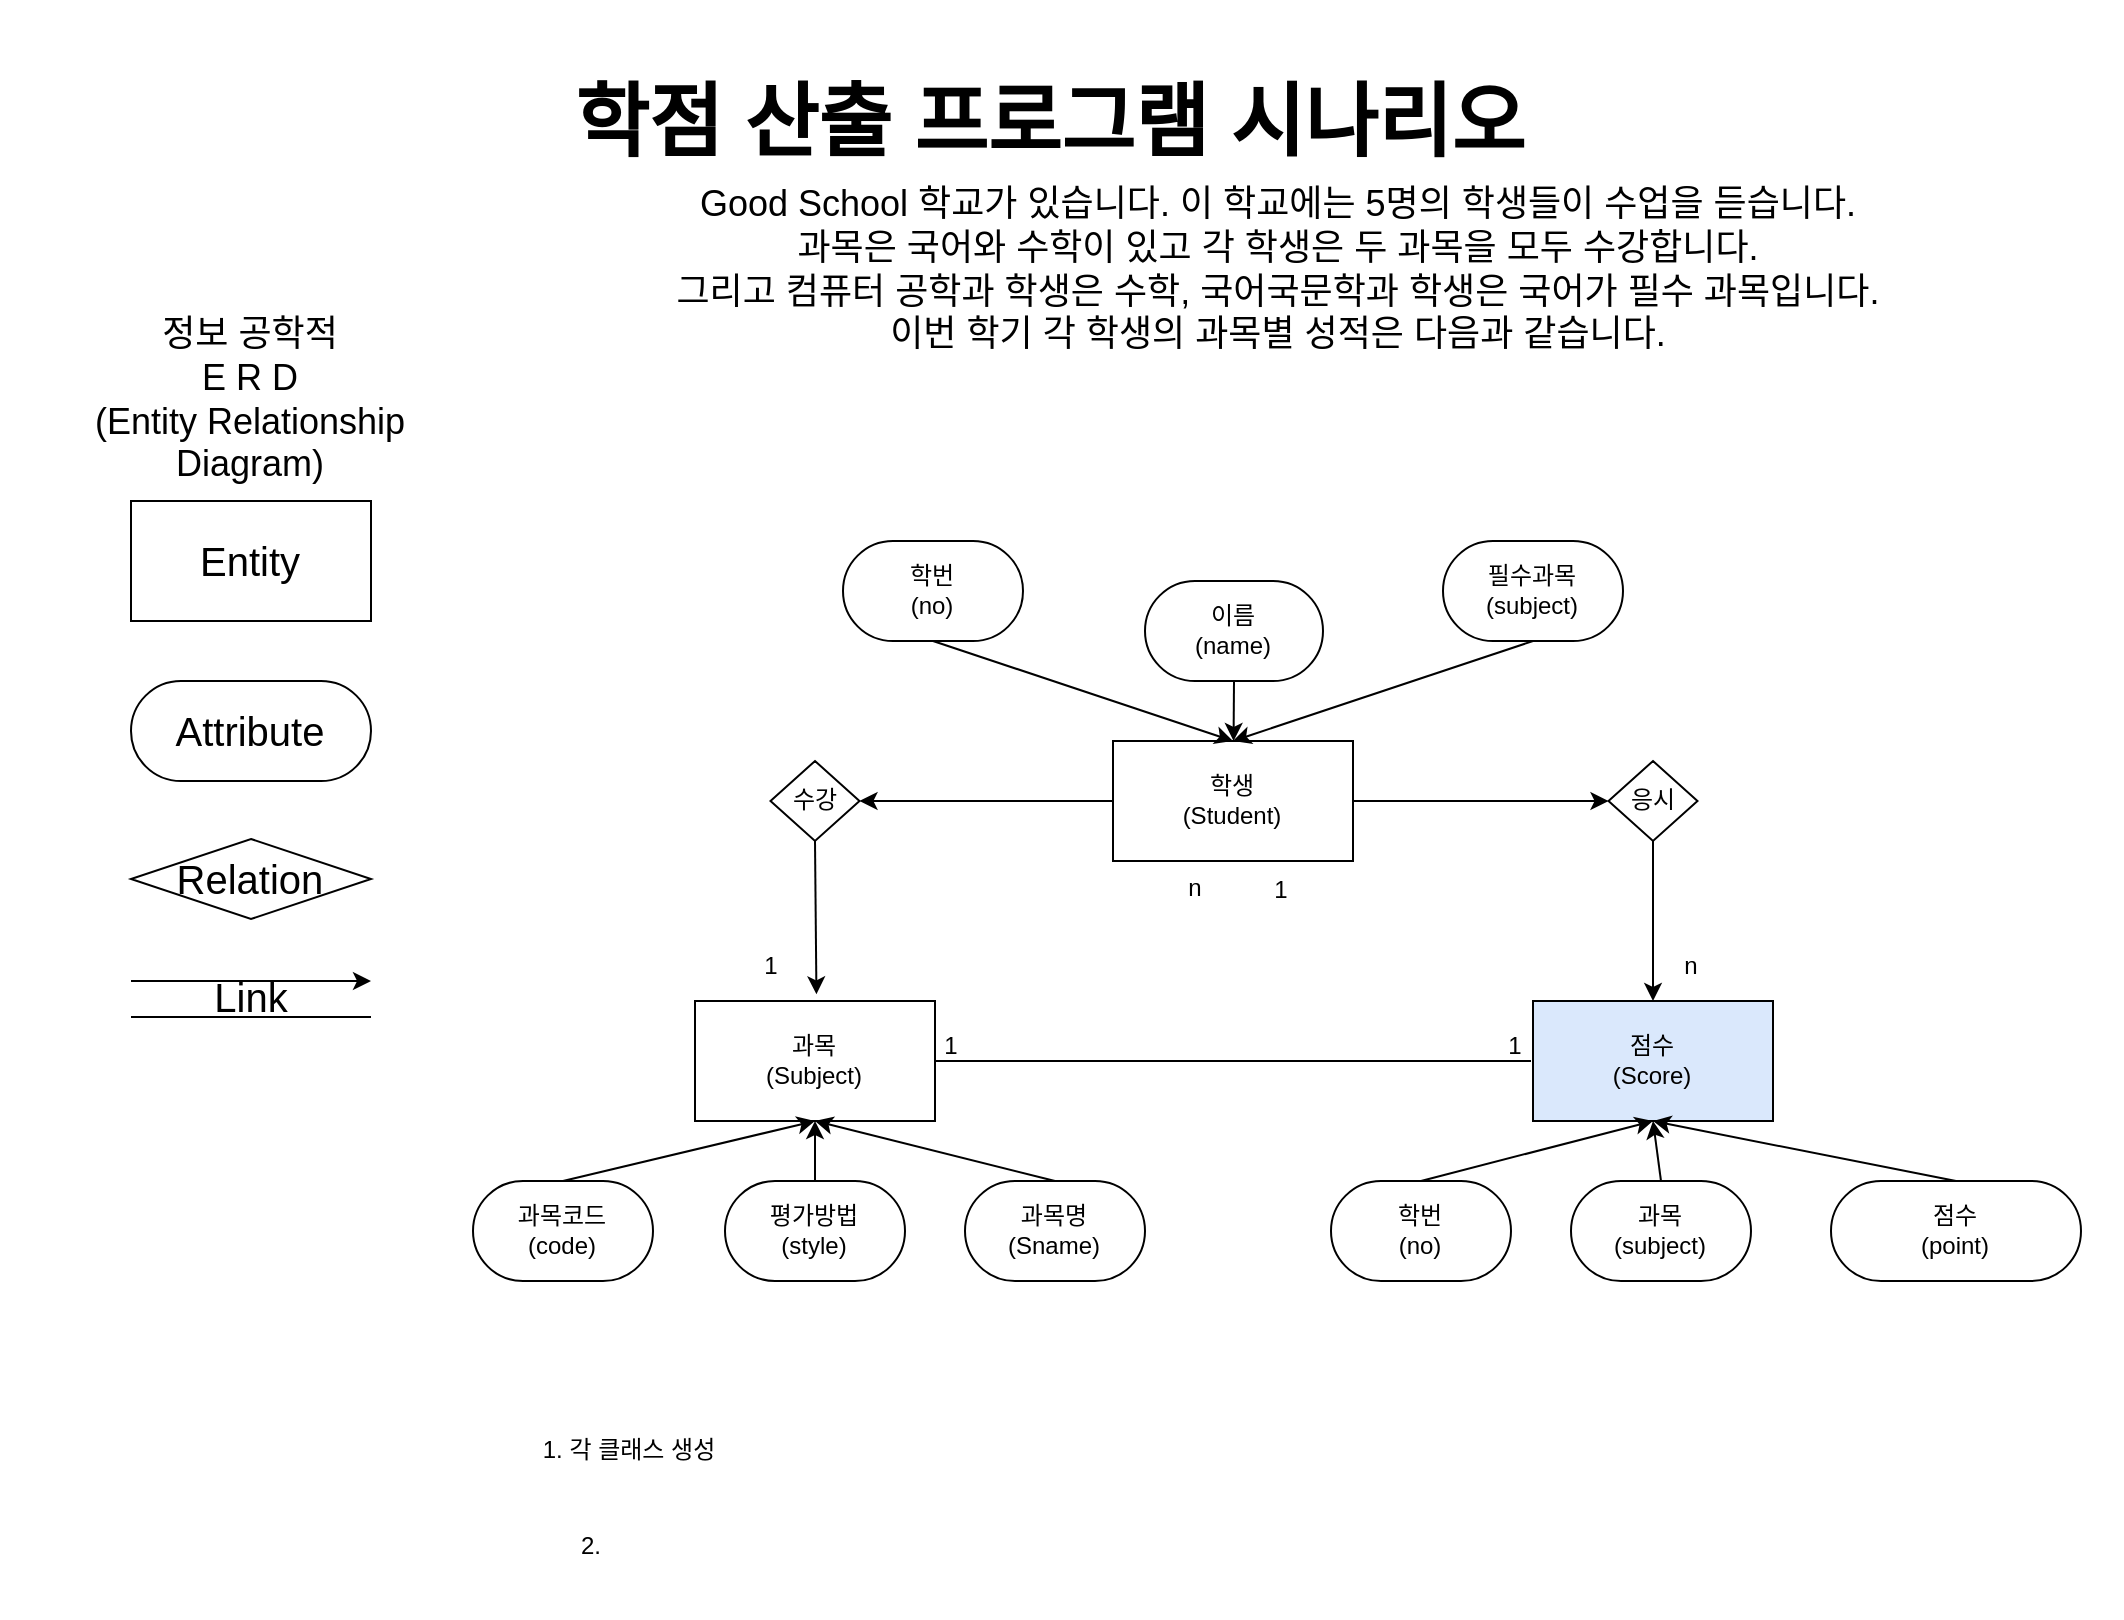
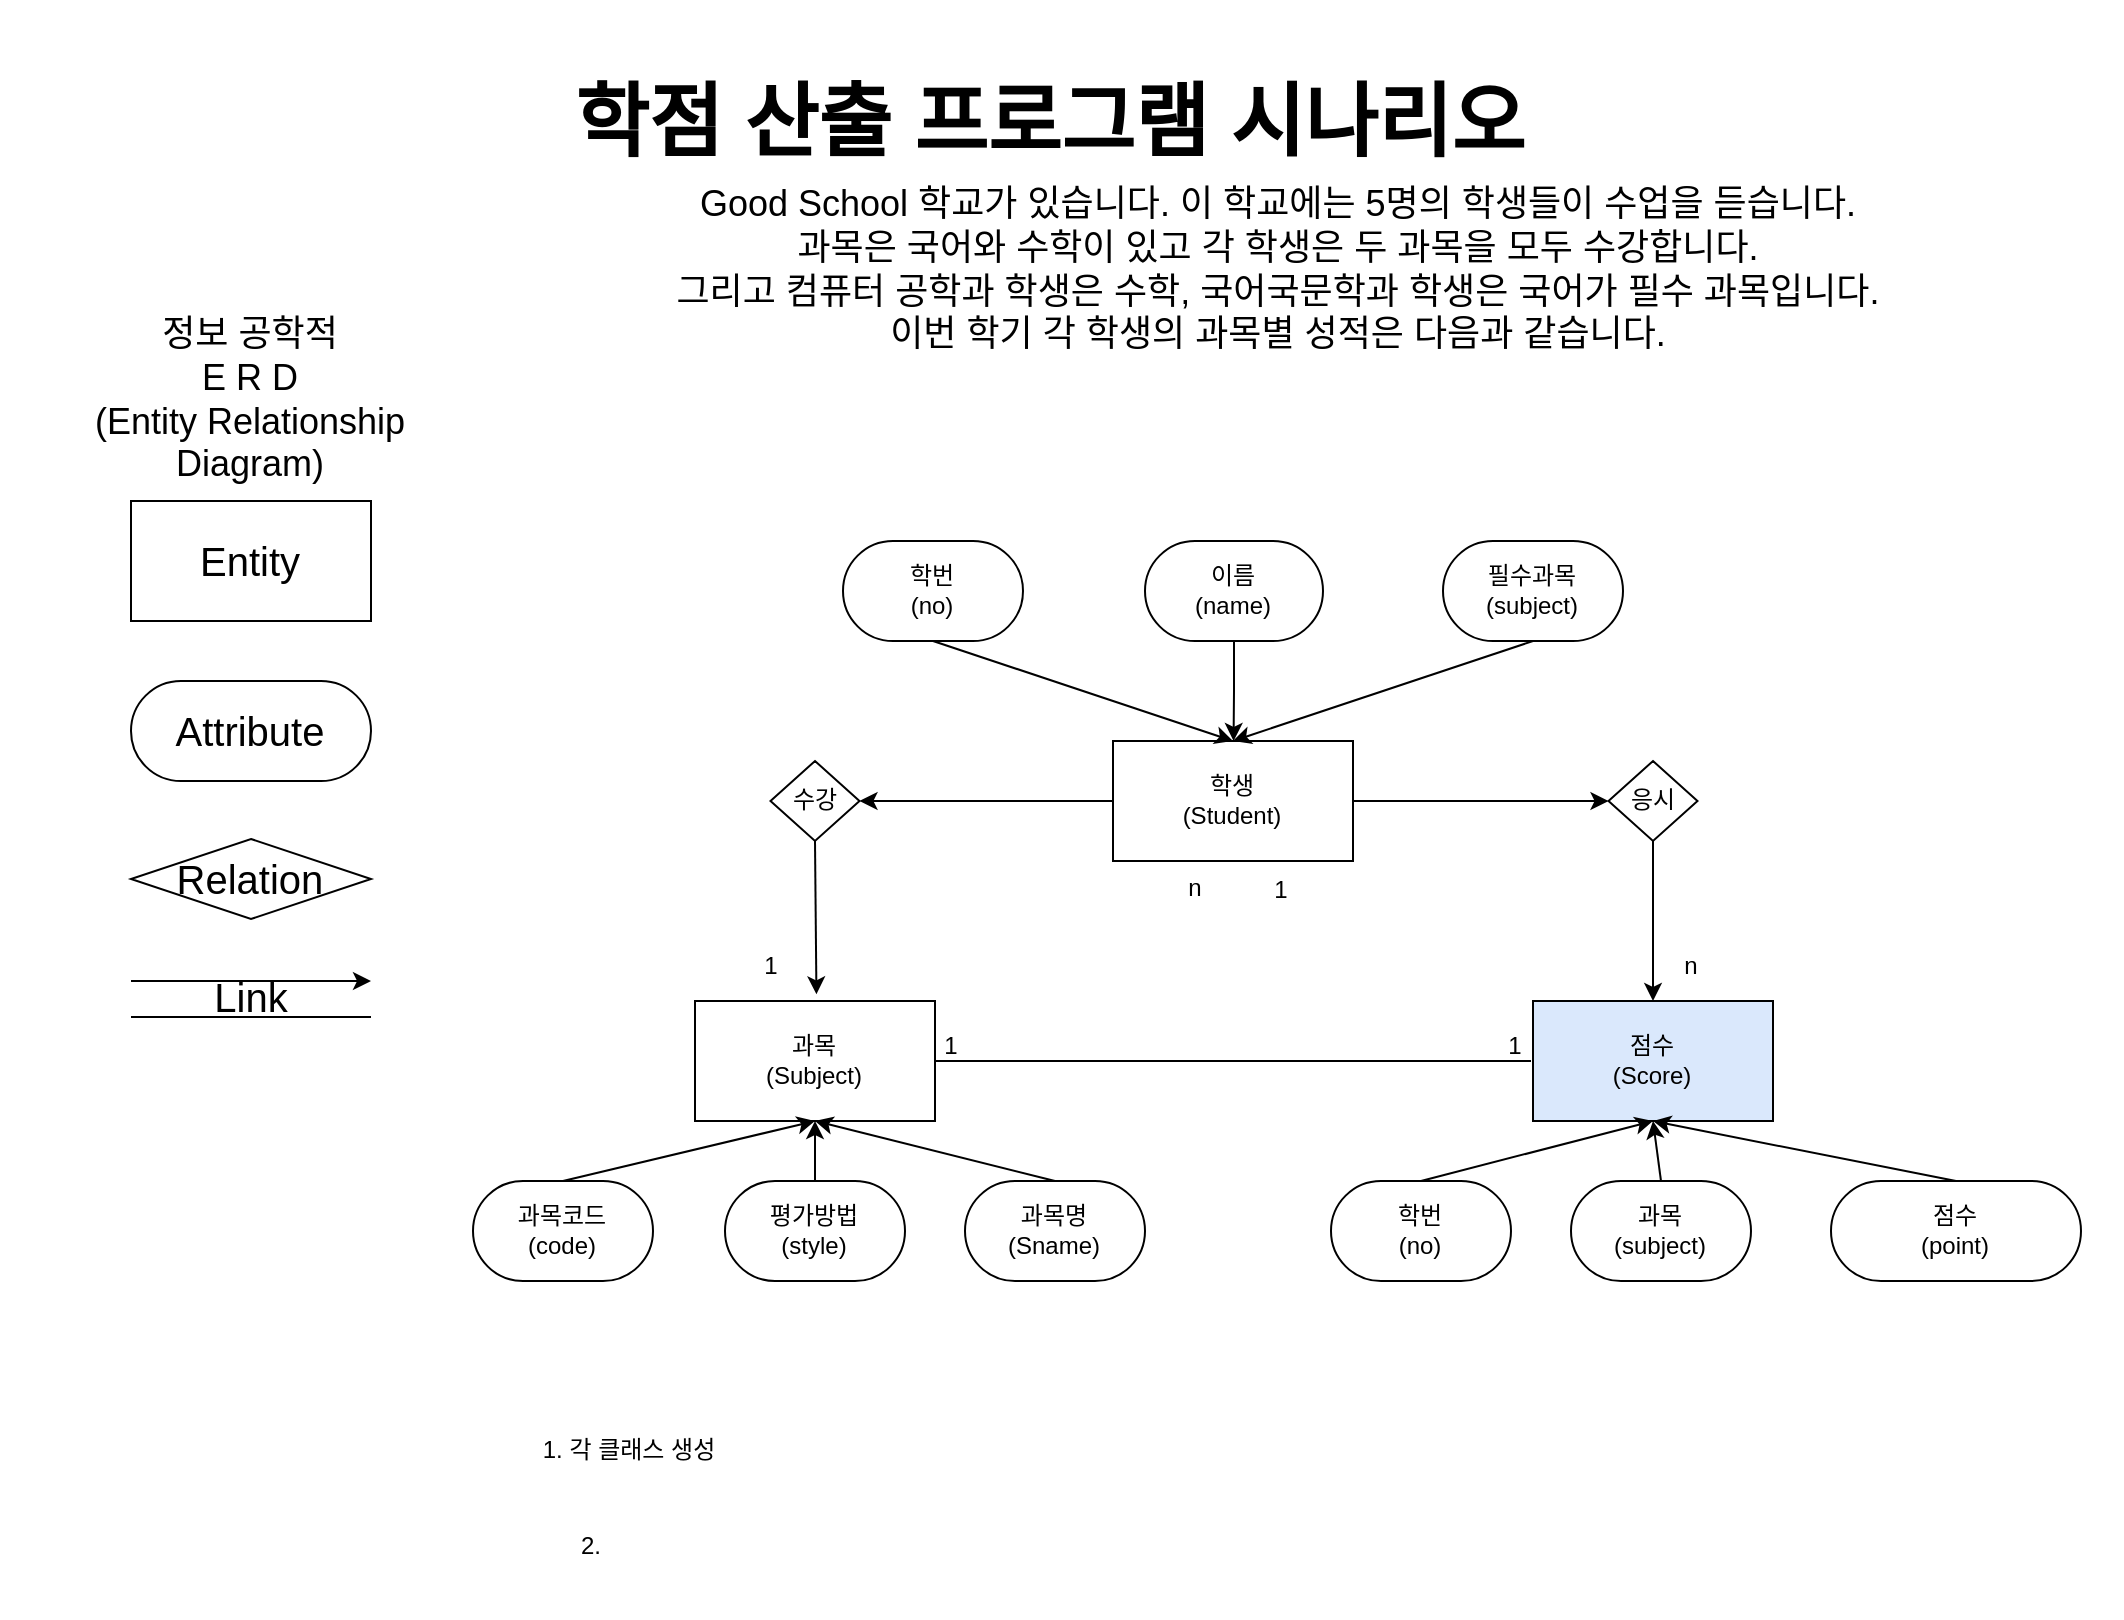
(1234, 631) -> (1234, 591)
